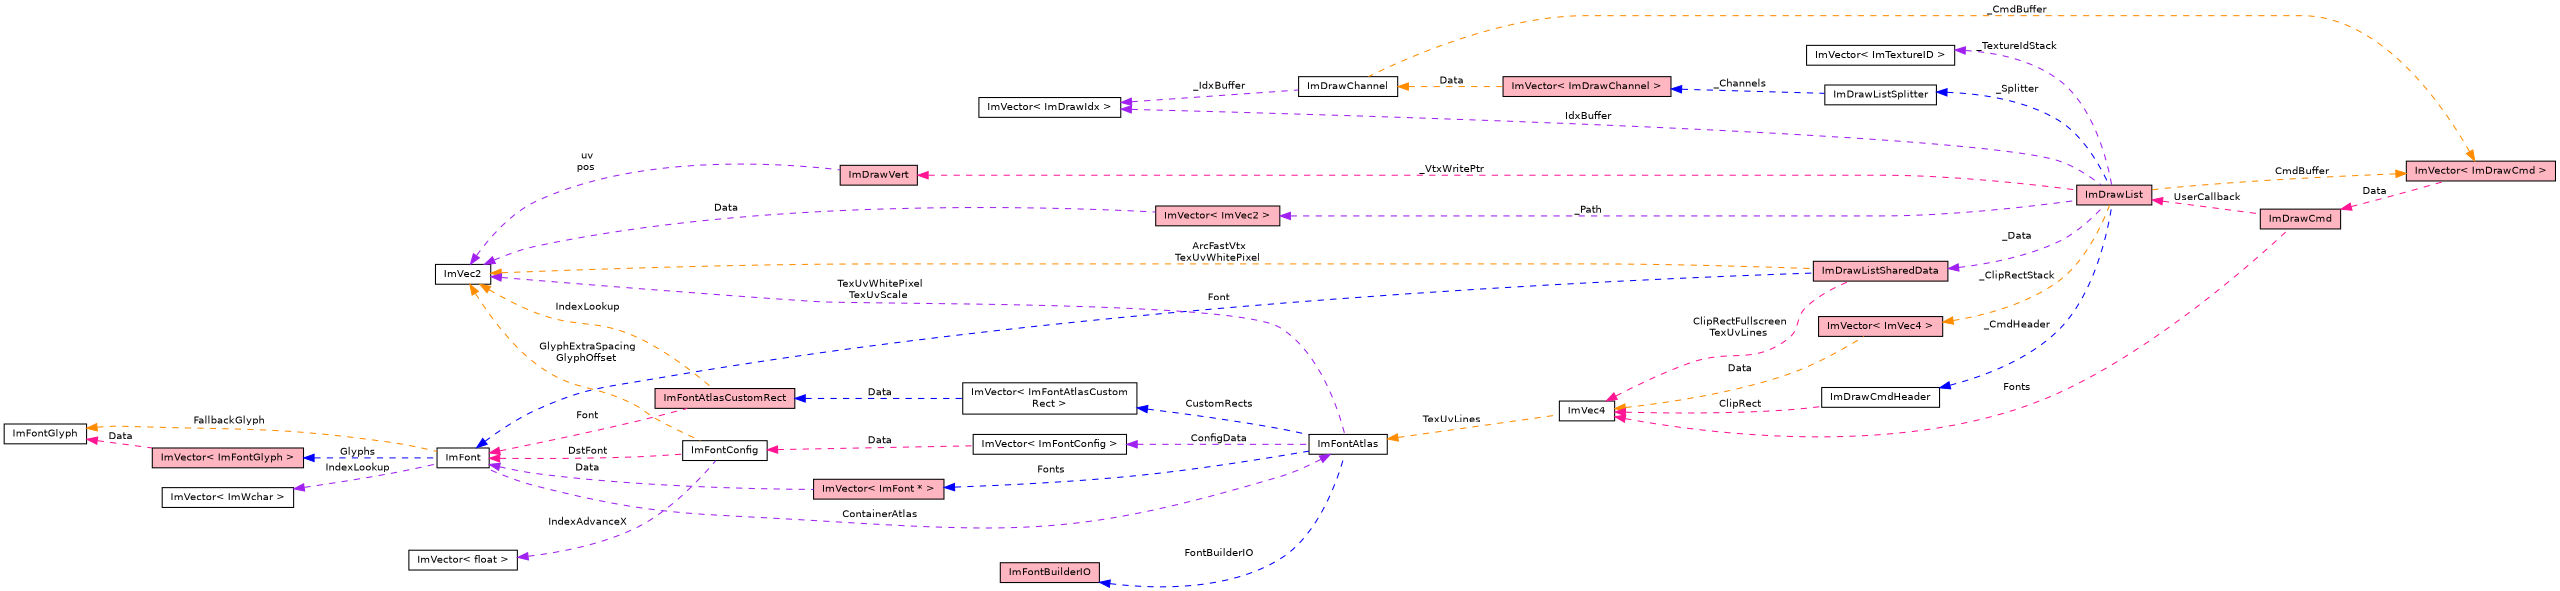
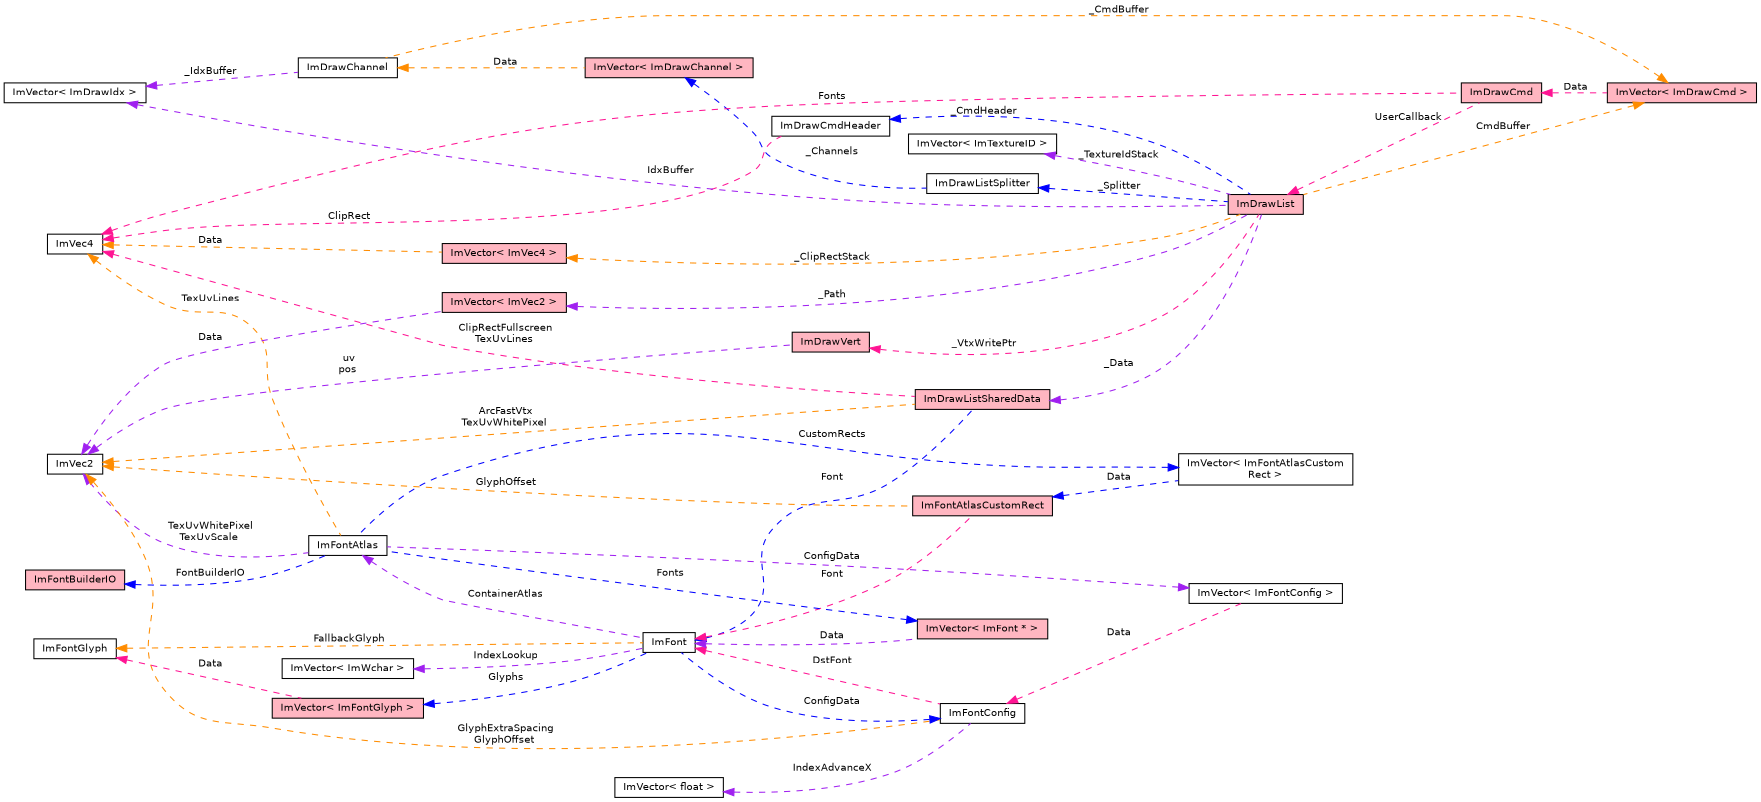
(586, 307) -> (504, 482)
(1479, 426) -> (266, 351)
none -> (797, 713)
